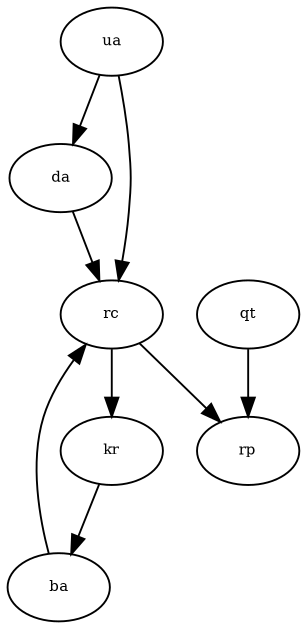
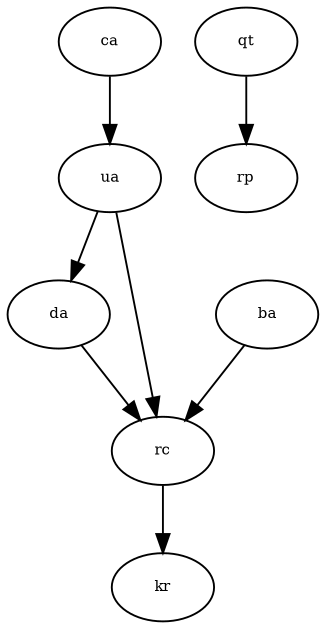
none -> (110, 42)
(173, 376) -> none
(89, 510) -> none
